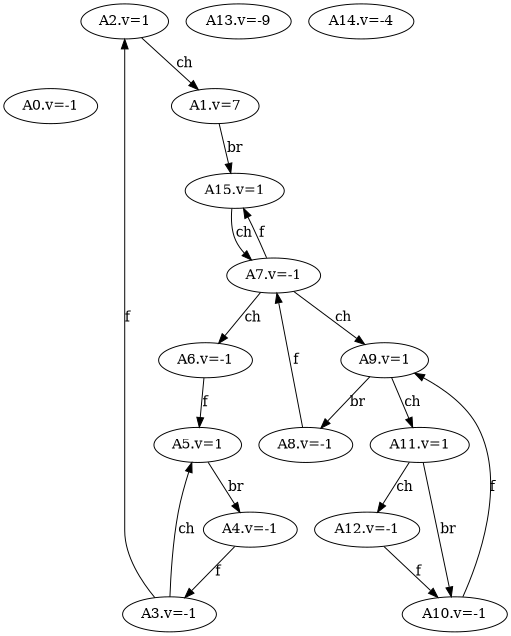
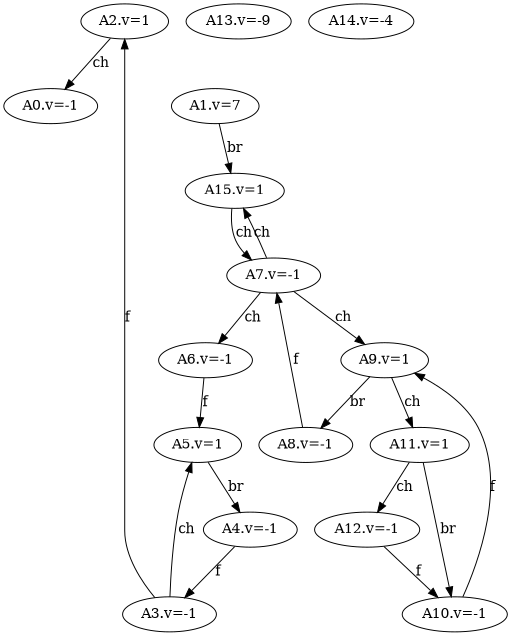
(166, 60) -> (91, 60)
(262, 233) -> (262, 233)
